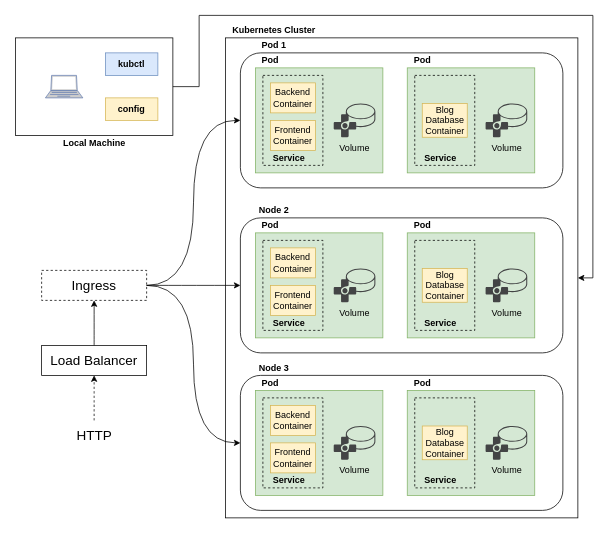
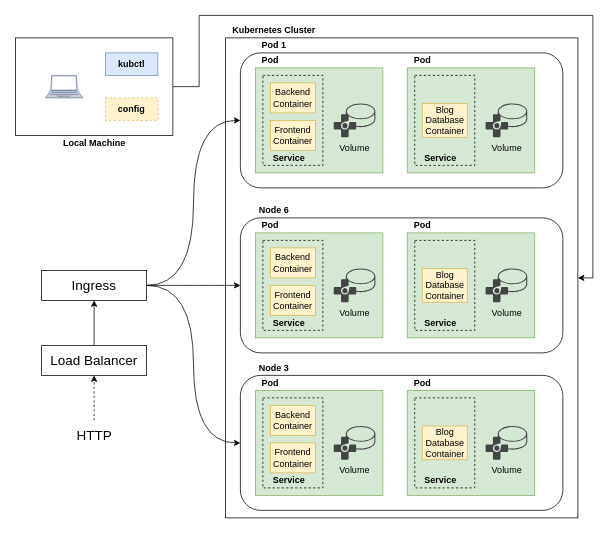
(132, 109) -> (132, 109)
(274, 210) -> (274, 210)
(94, 285) -> (94, 285)
